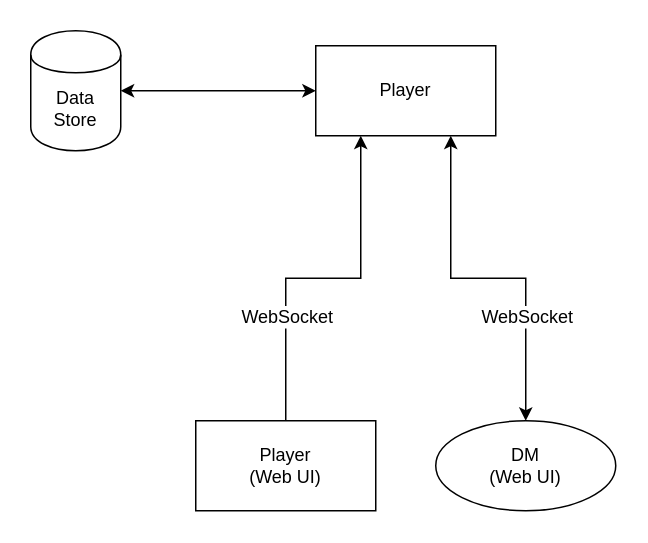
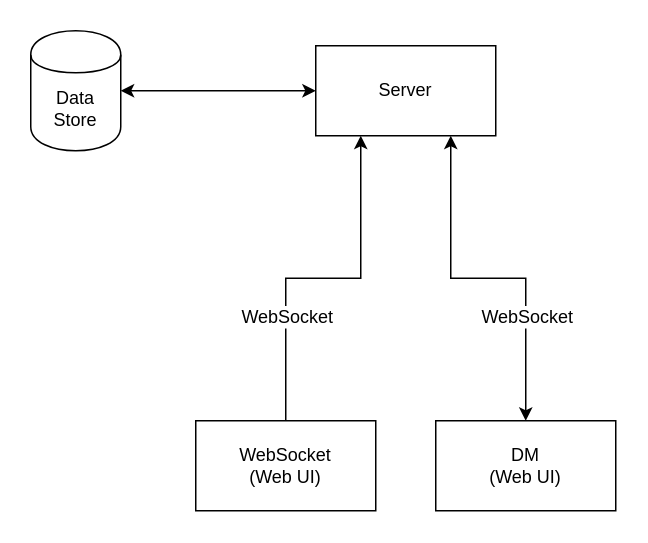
(406, 91) -> (406, 91)
(286, 466) -> (286, 466)
(526, 466) -> (526, 466)
